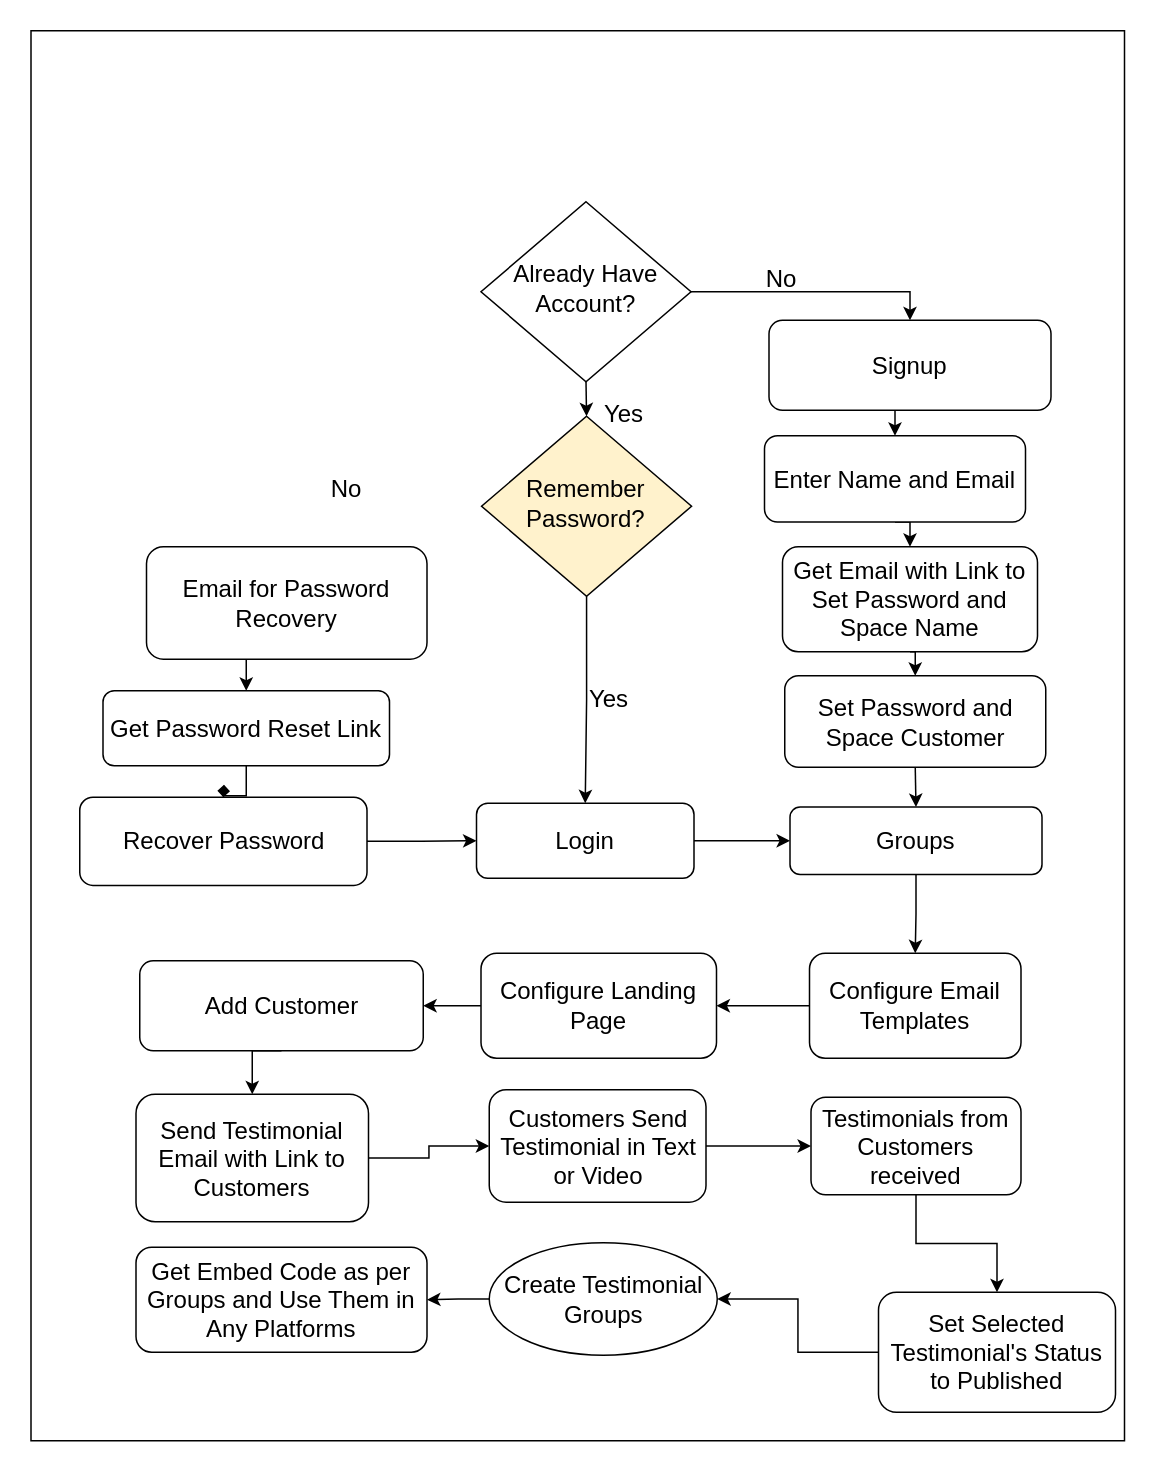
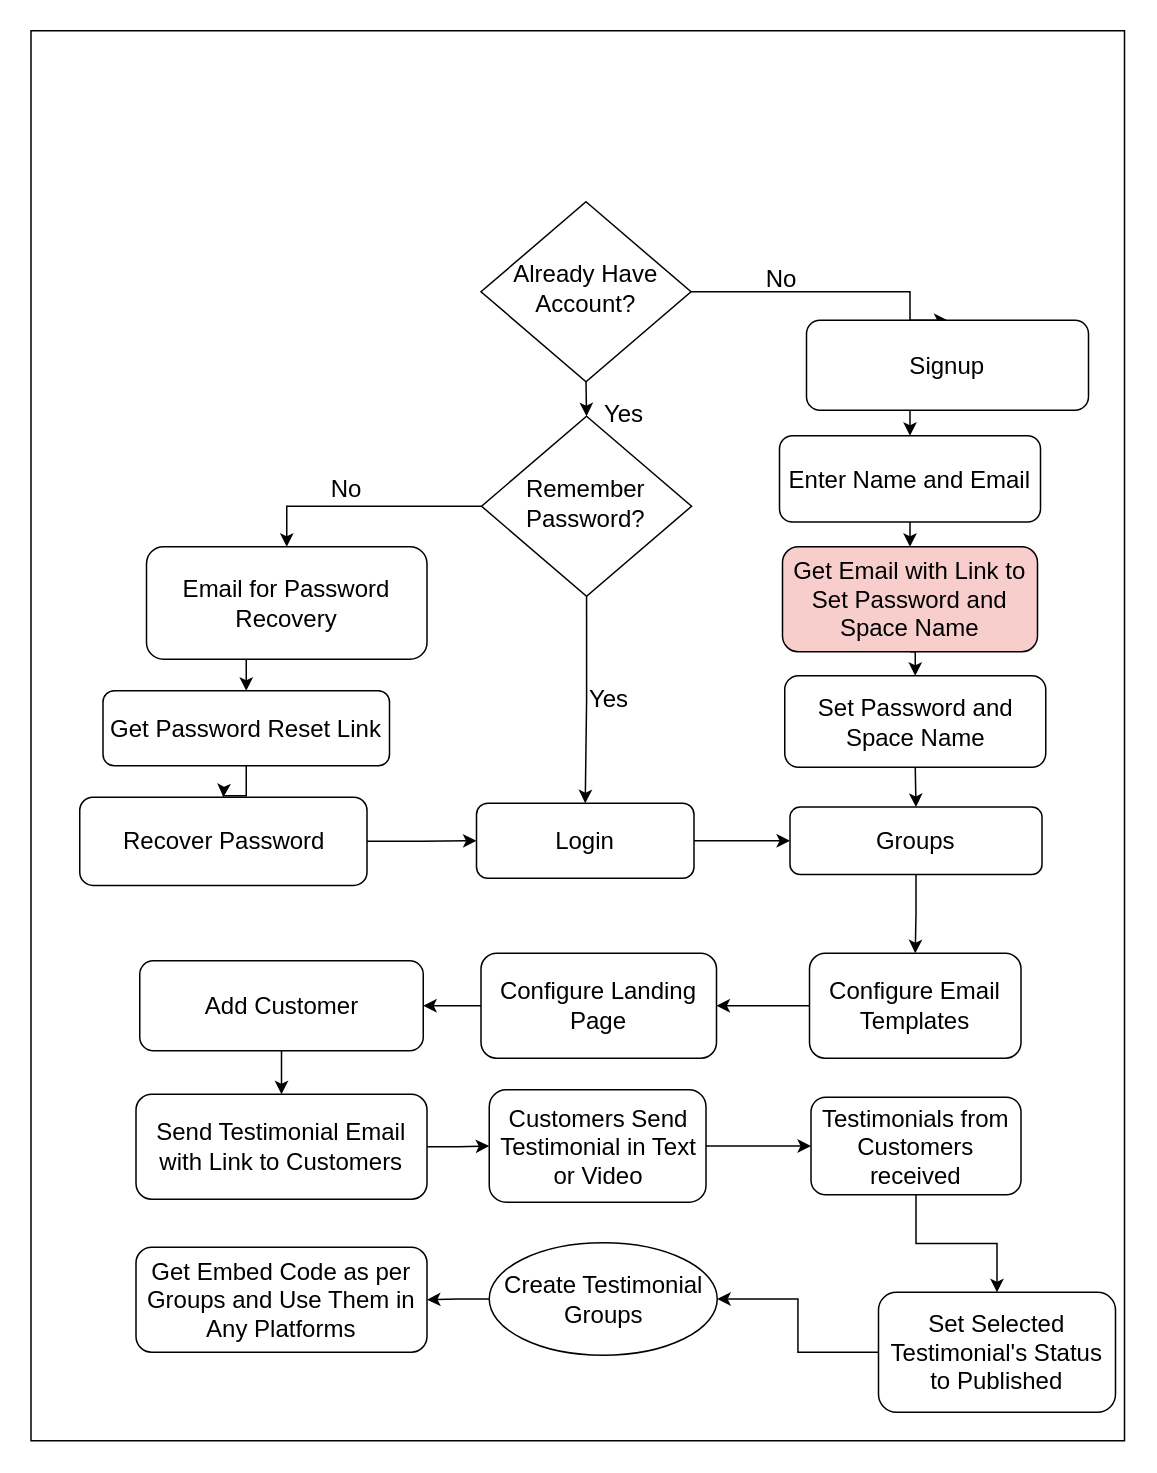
(910, 365) -> (947, 365)
(895, 479) -> (910, 479)
none -> (369, 506)
(586, 506) -> (586, 506)
(910, 599) -> (910, 599)
(916, 722) -> (916, 722)
(223, 793) -> (223, 794)
(252, 1158) -> (281, 1147)
